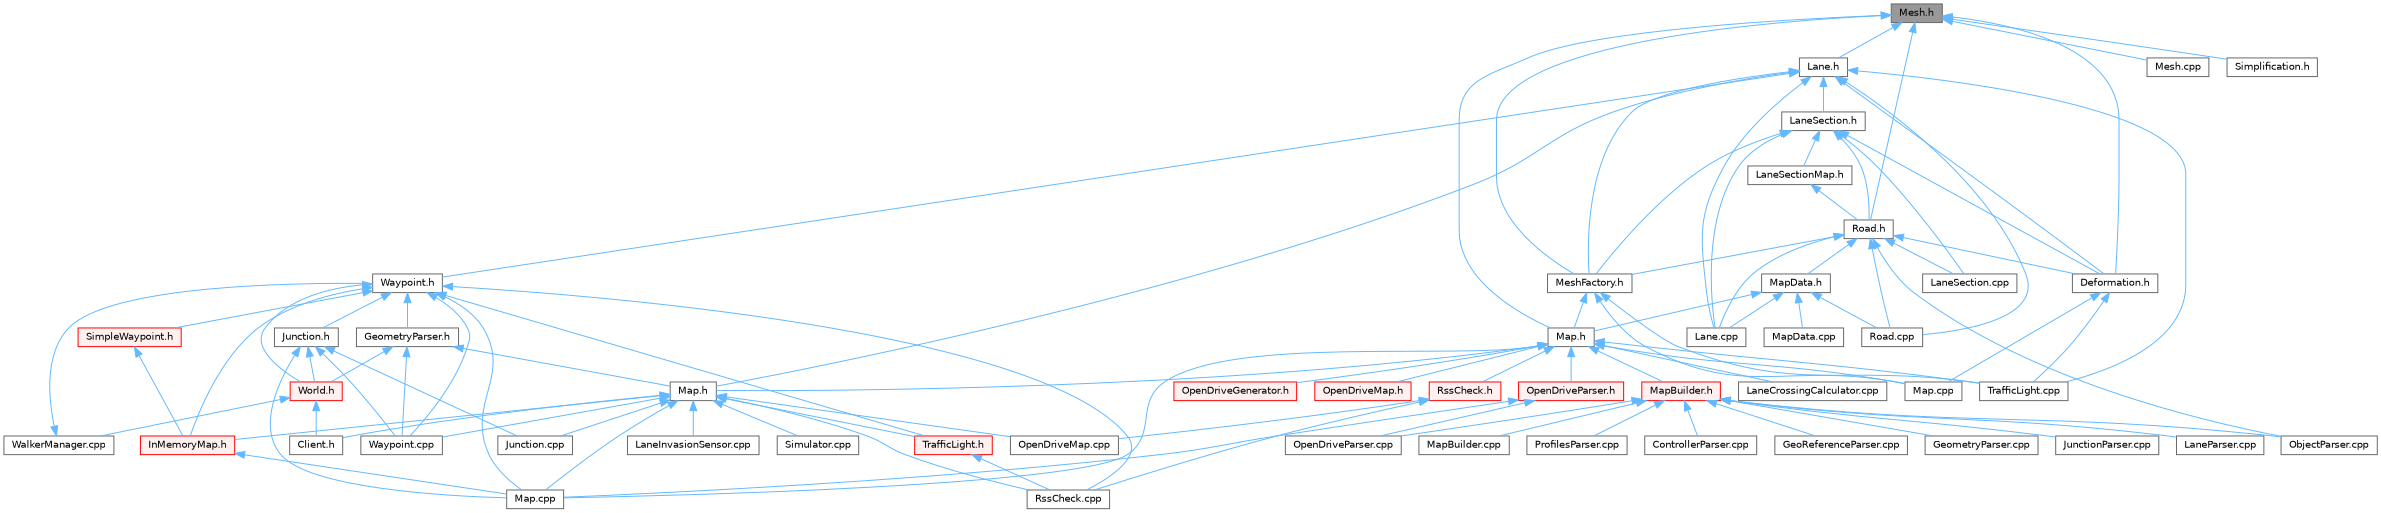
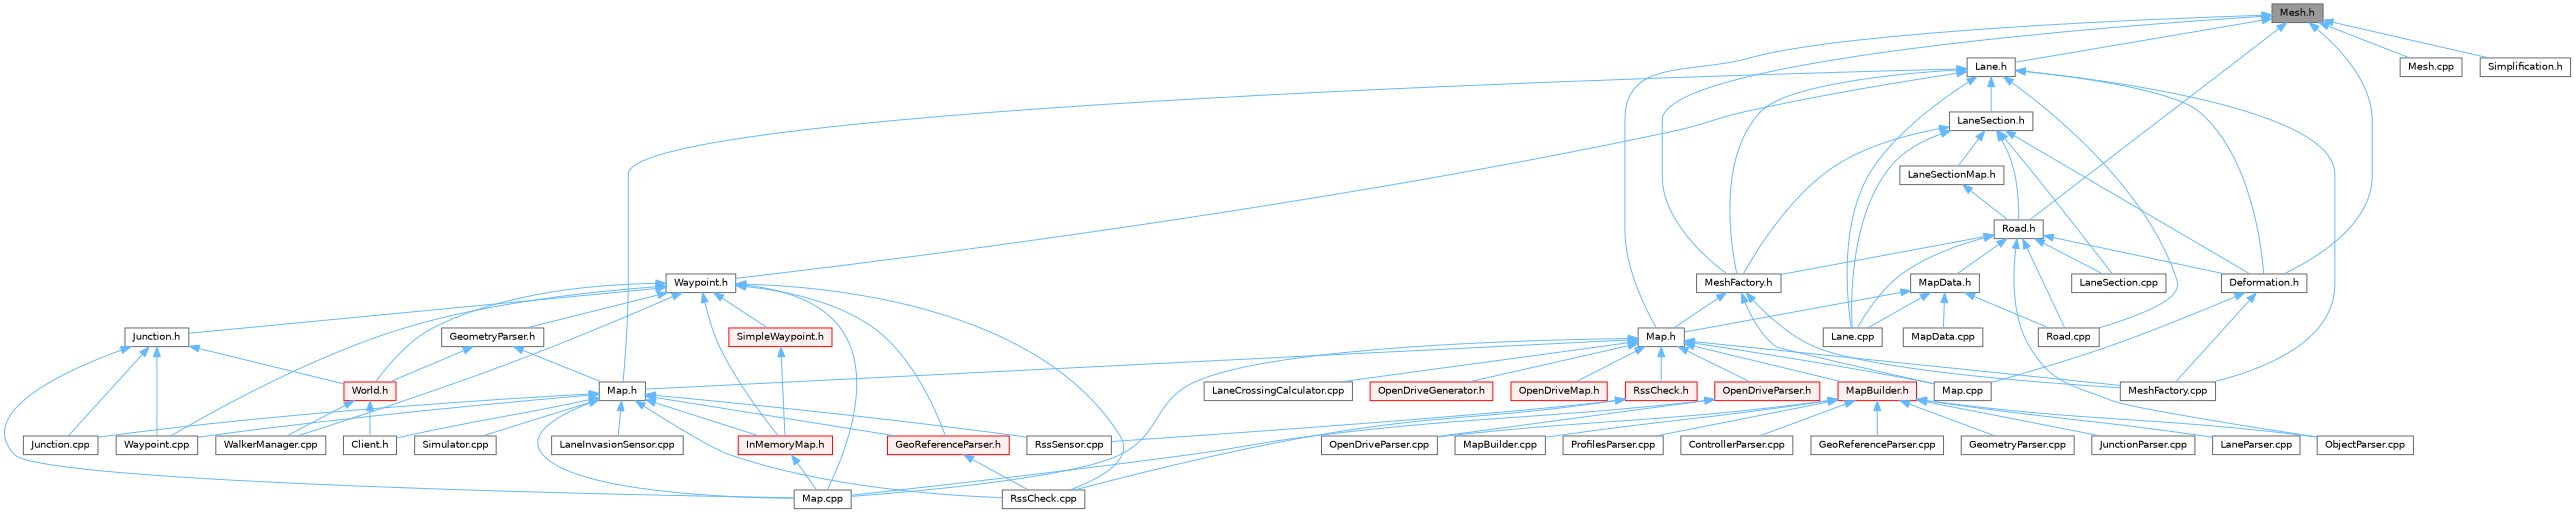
(166, 294) -> (487, 372)
(2024, 391) -> (2168, 391)
(404, 396) -> none
(953, 445) -> (948, 445)
(1064, 445) -> (1069, 445)
